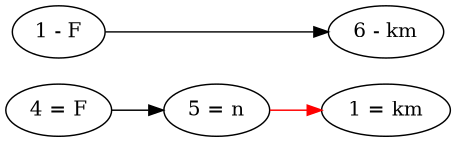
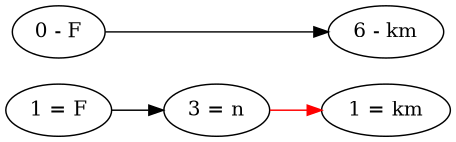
(59, 32) -> (59, 32)
(59, 110) -> (59, 110)
(217, 110) -> (217, 110)
